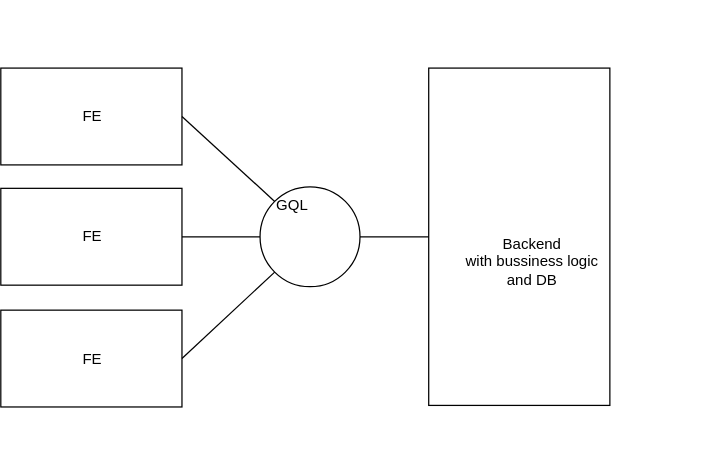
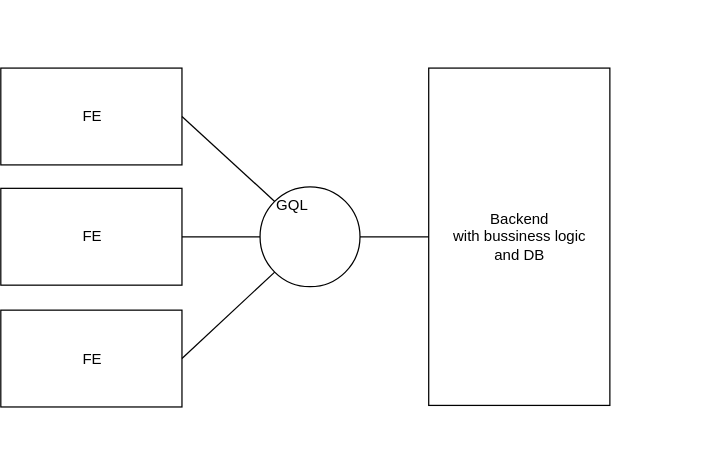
(532, 262) -> (519, 237)
